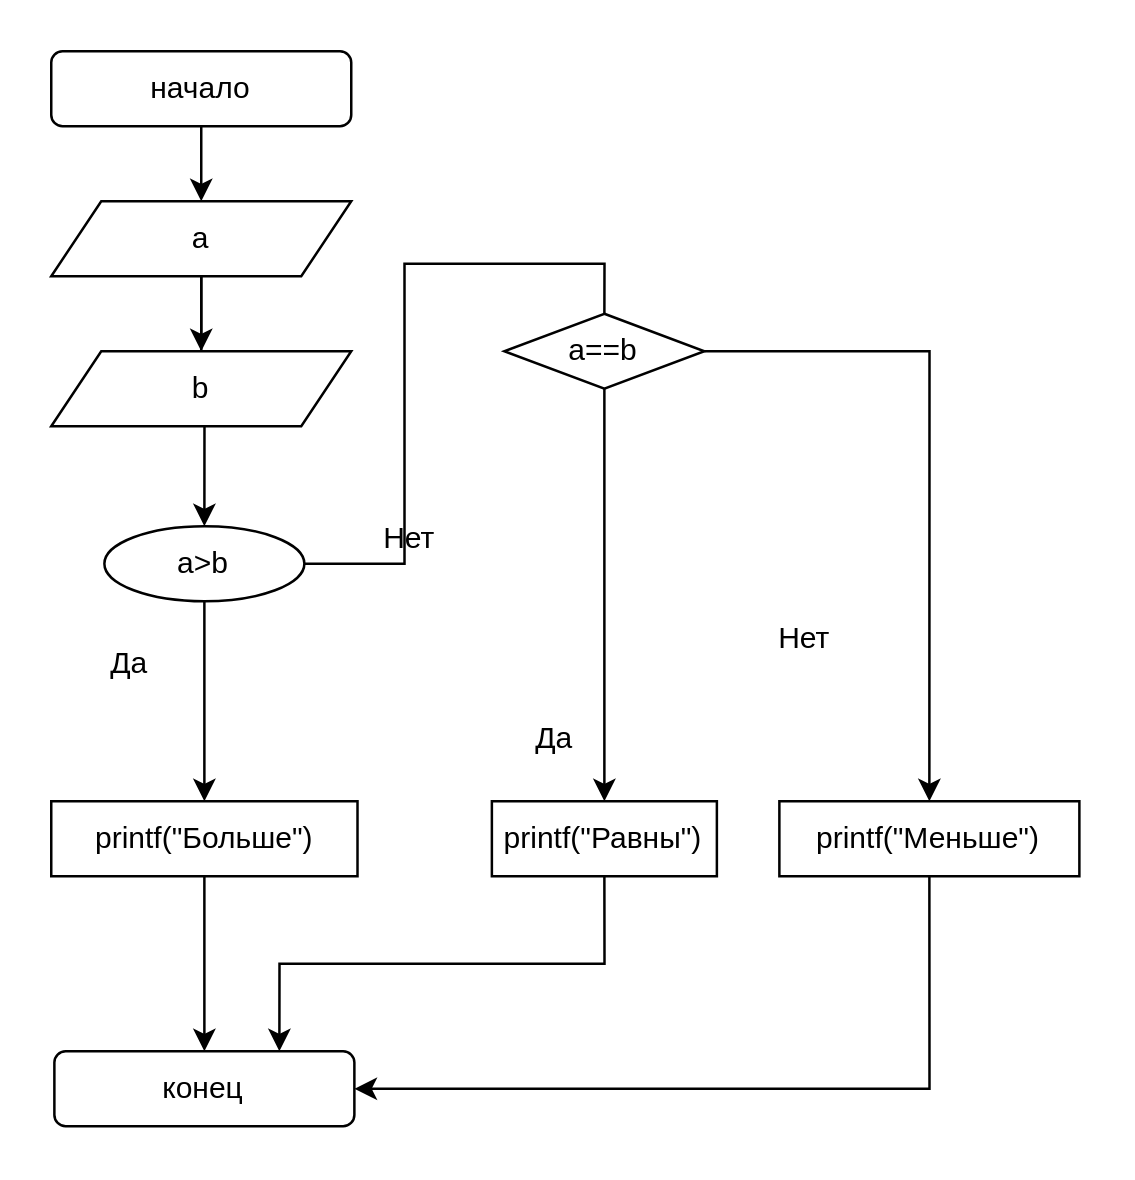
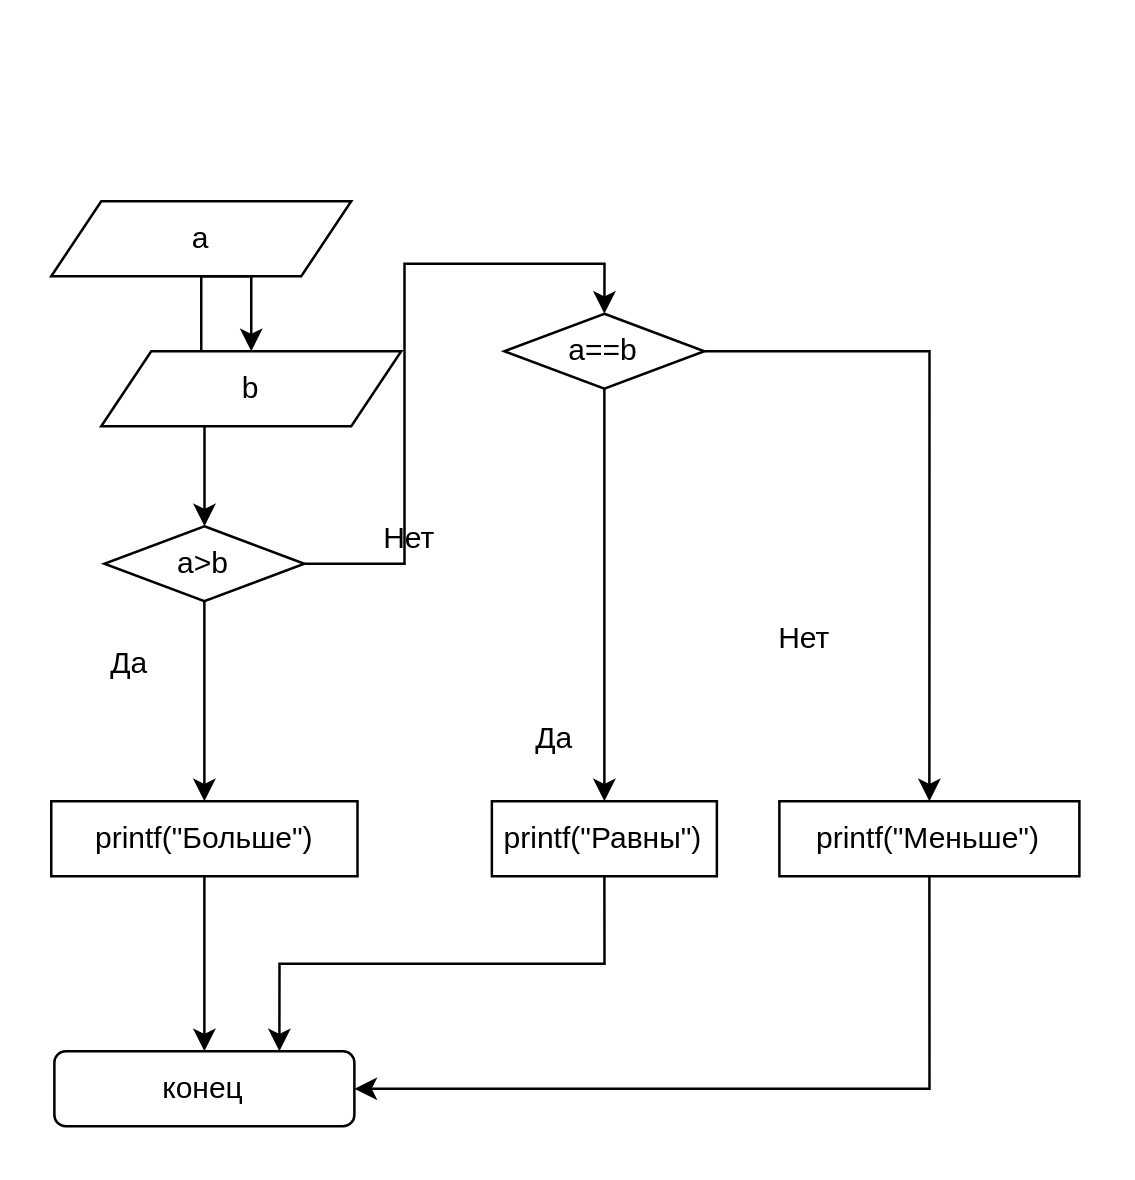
(201, 89) -> none
(201, 155) -> none
(604, 303) -> (604, 295)
(201, 389) -> (251, 389)
(204, 564) -> (204, 564)
